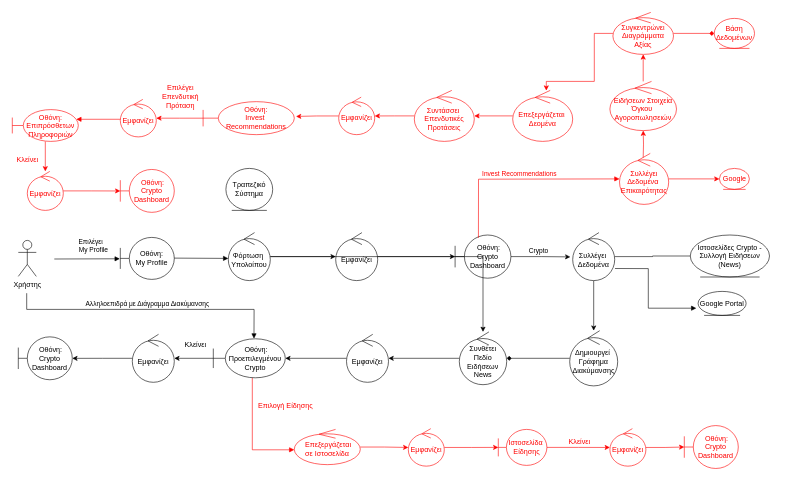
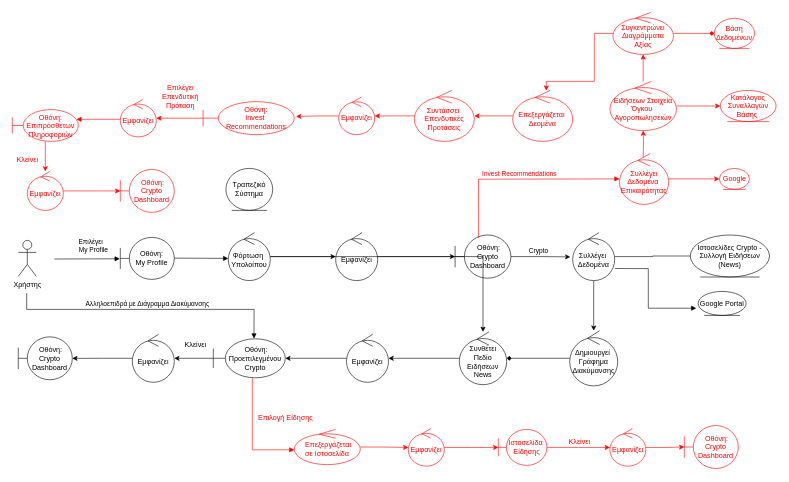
none -> (714, 106)
none -> (748, 106)
(285, 405) -> (285, 417)
